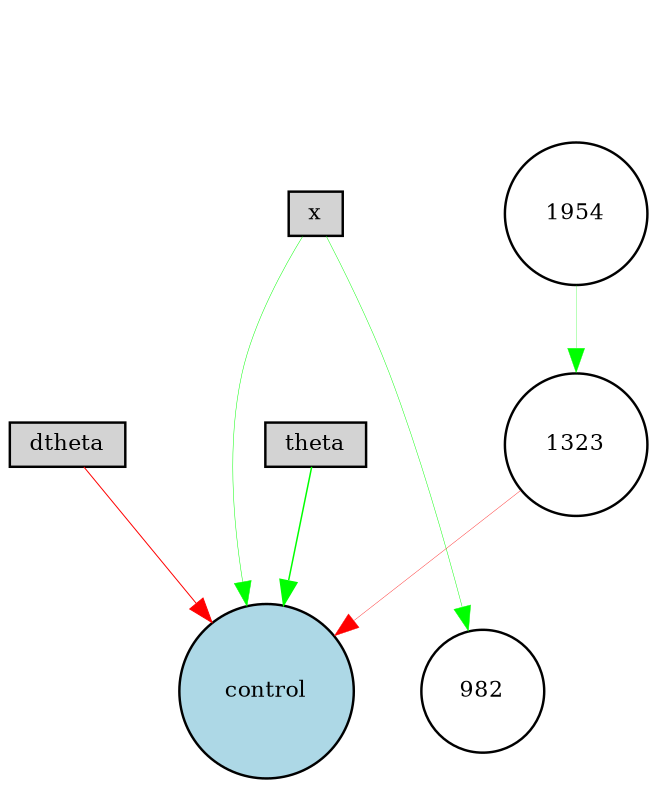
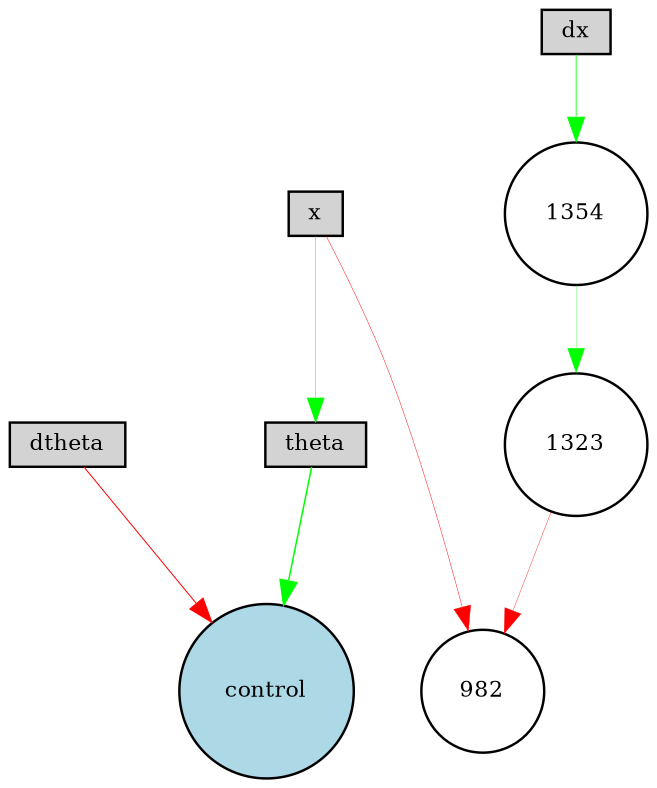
none -> (576, 32)
(576, 214) -> (576, 214)
(237, 403) -> (316, 317)
(405, 417) -> (405, 417)
(433, 559) -> (532, 561)
